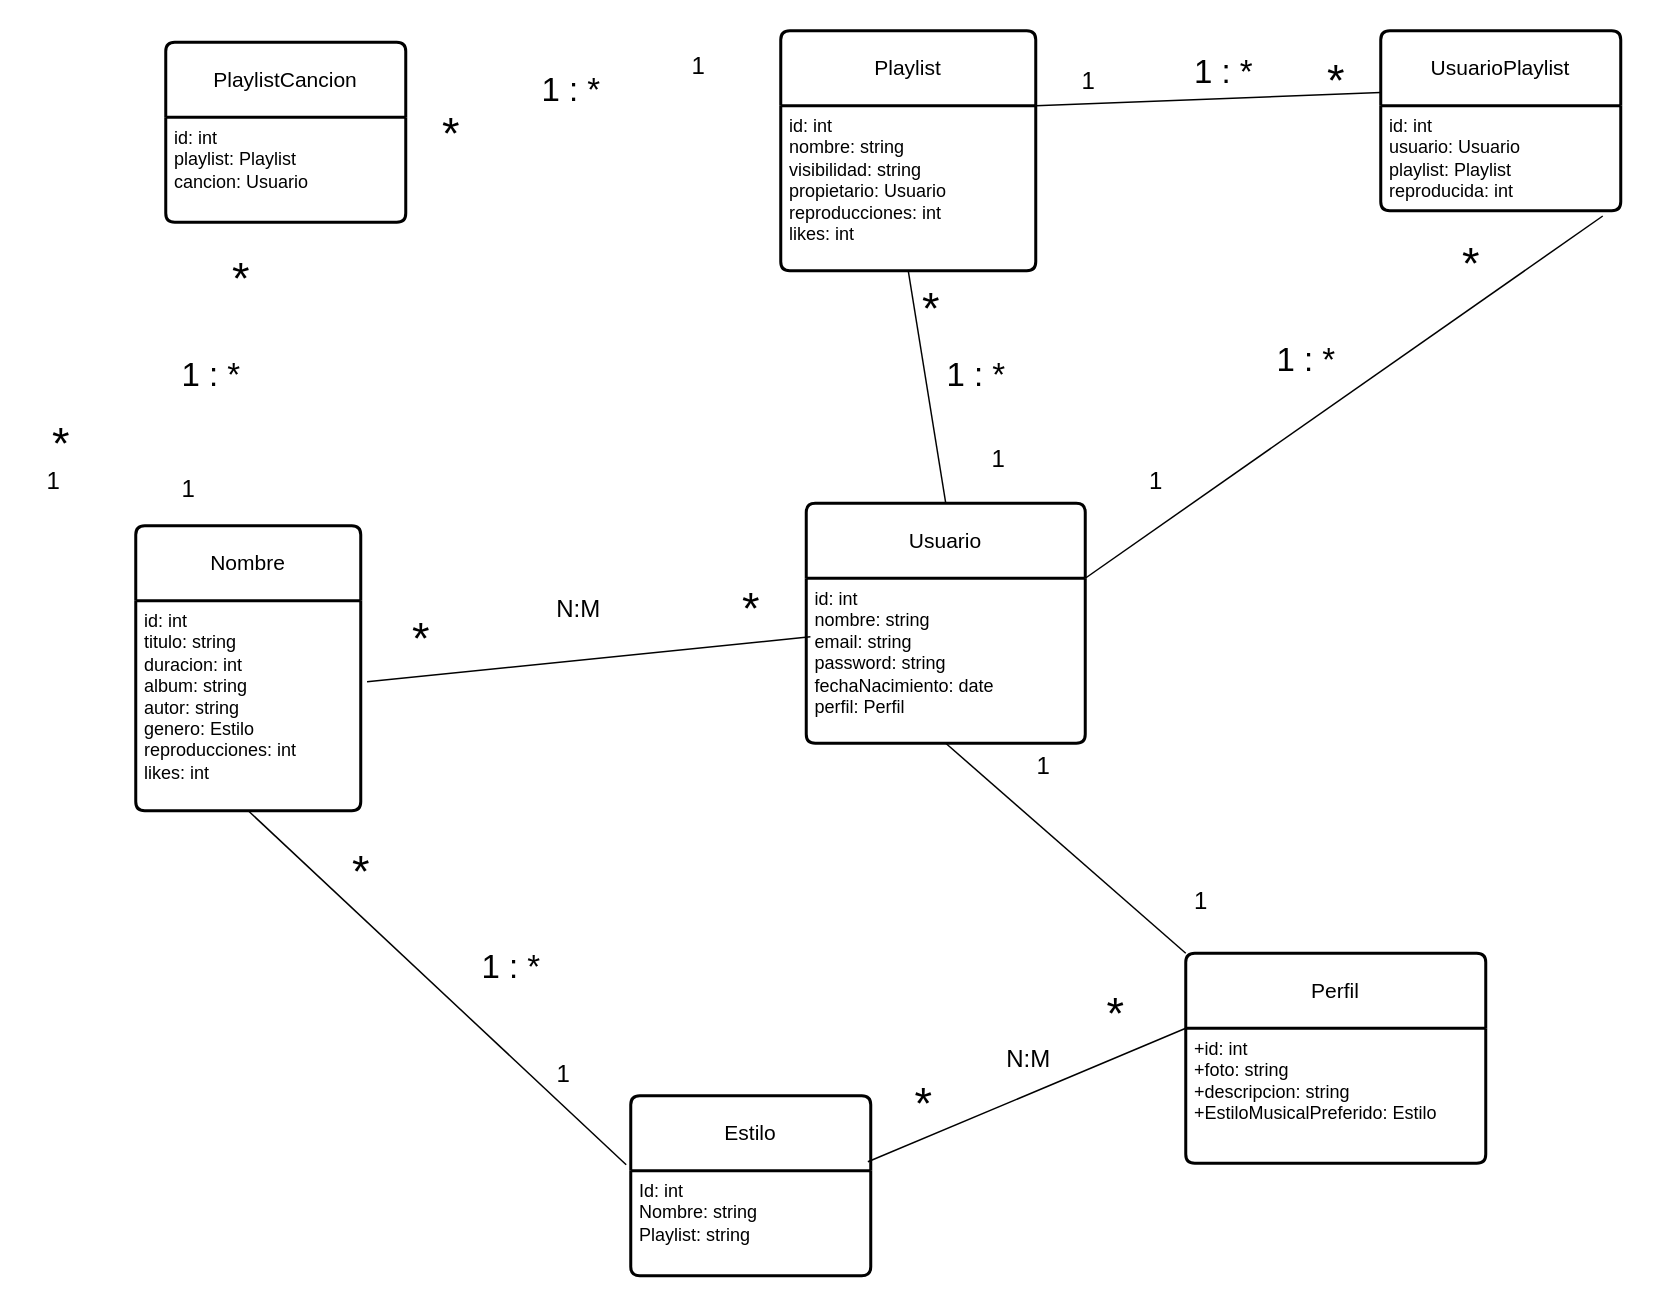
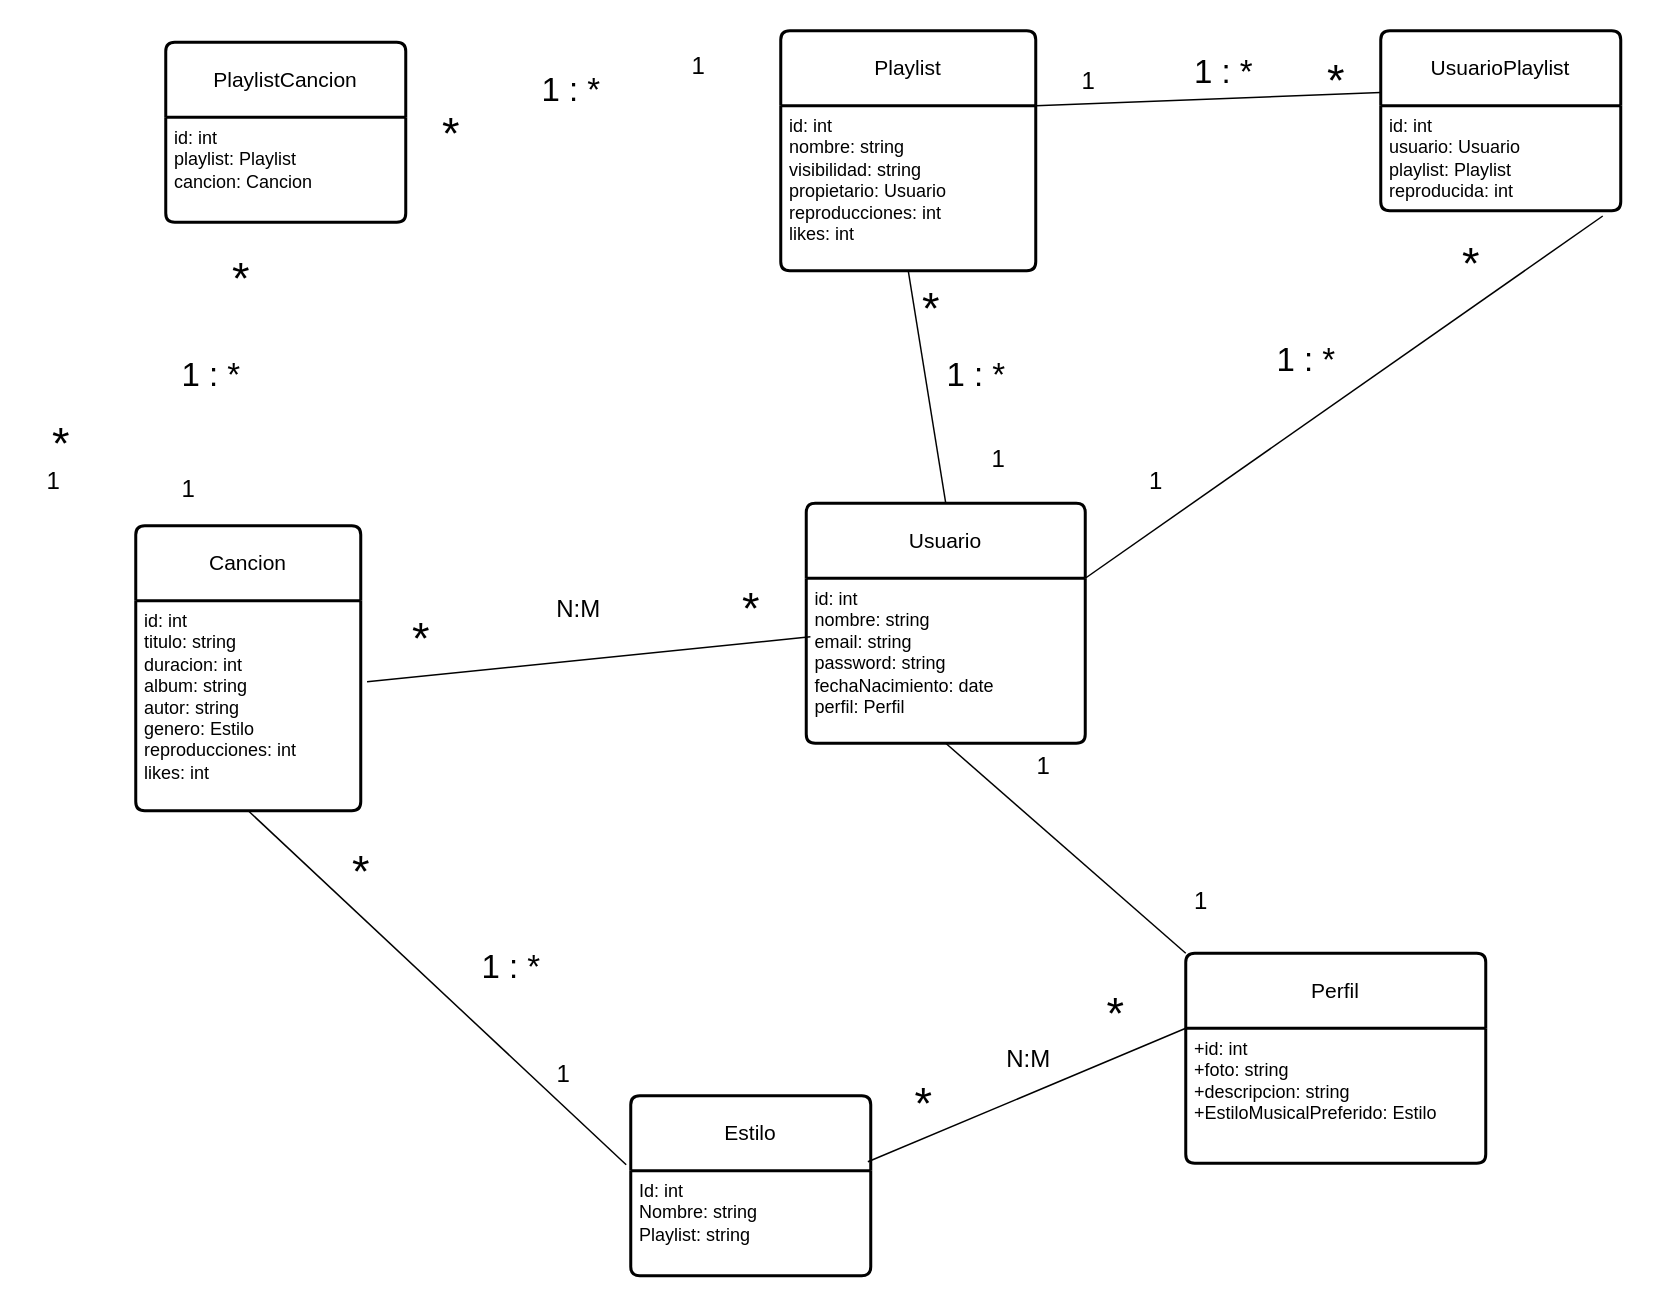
(247, 161) -> (247, 161)
(248, 563) -> (248, 563)
